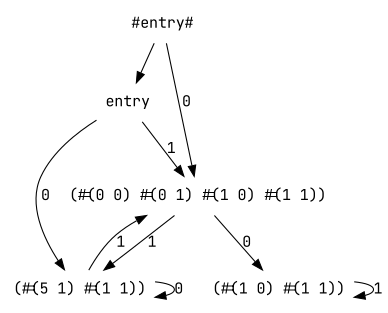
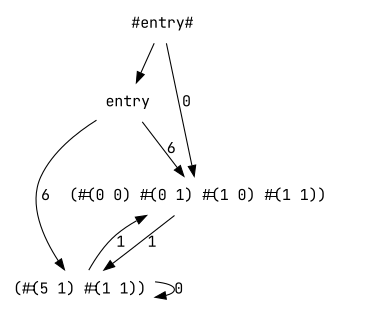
(172, 149) -> (172, 149)
(46, 196) -> (46, 196)
(279, 290) -> none
